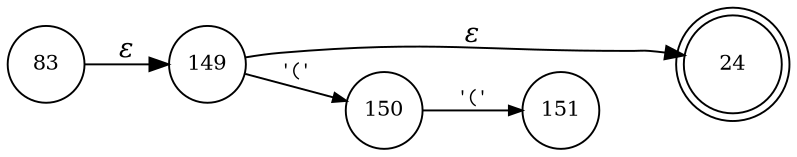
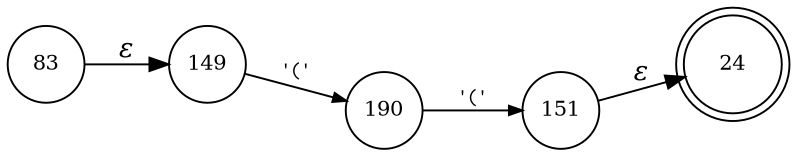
(455, 47) -> (632, 91)
(384, 110) -> (384, 110)
